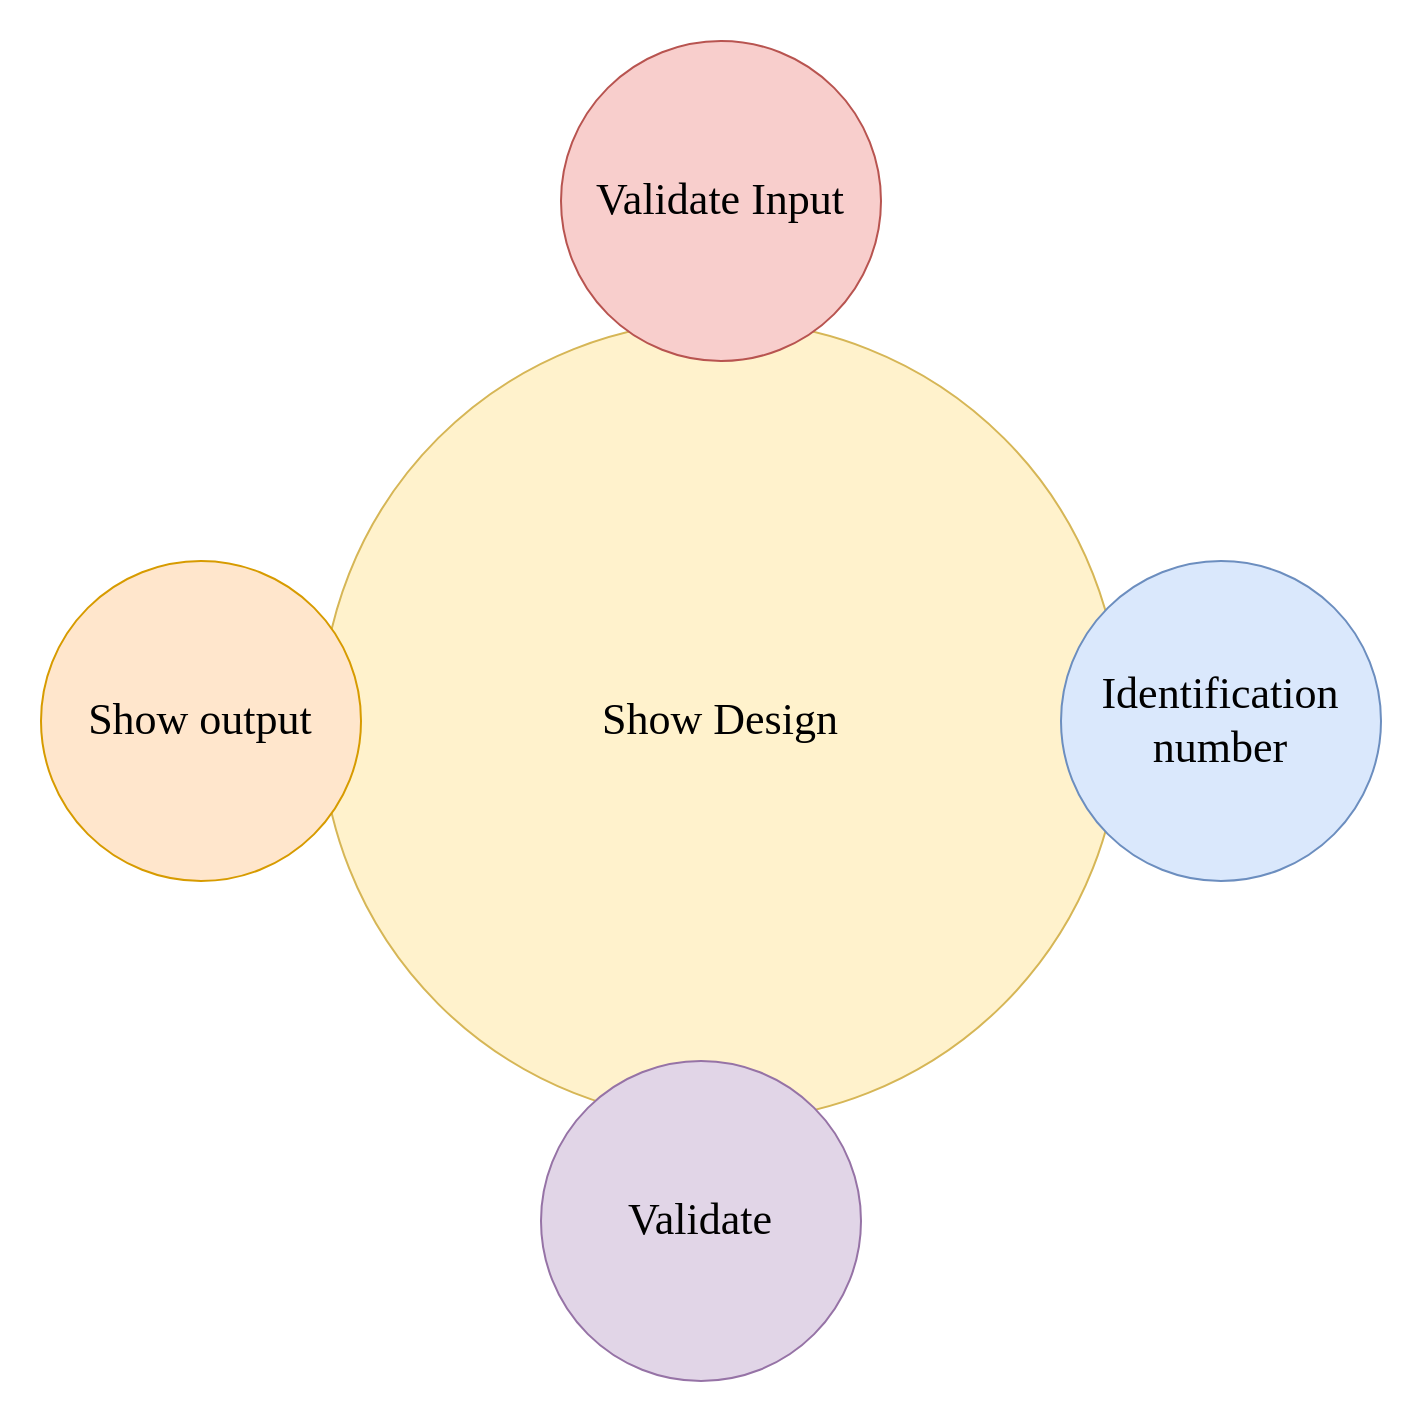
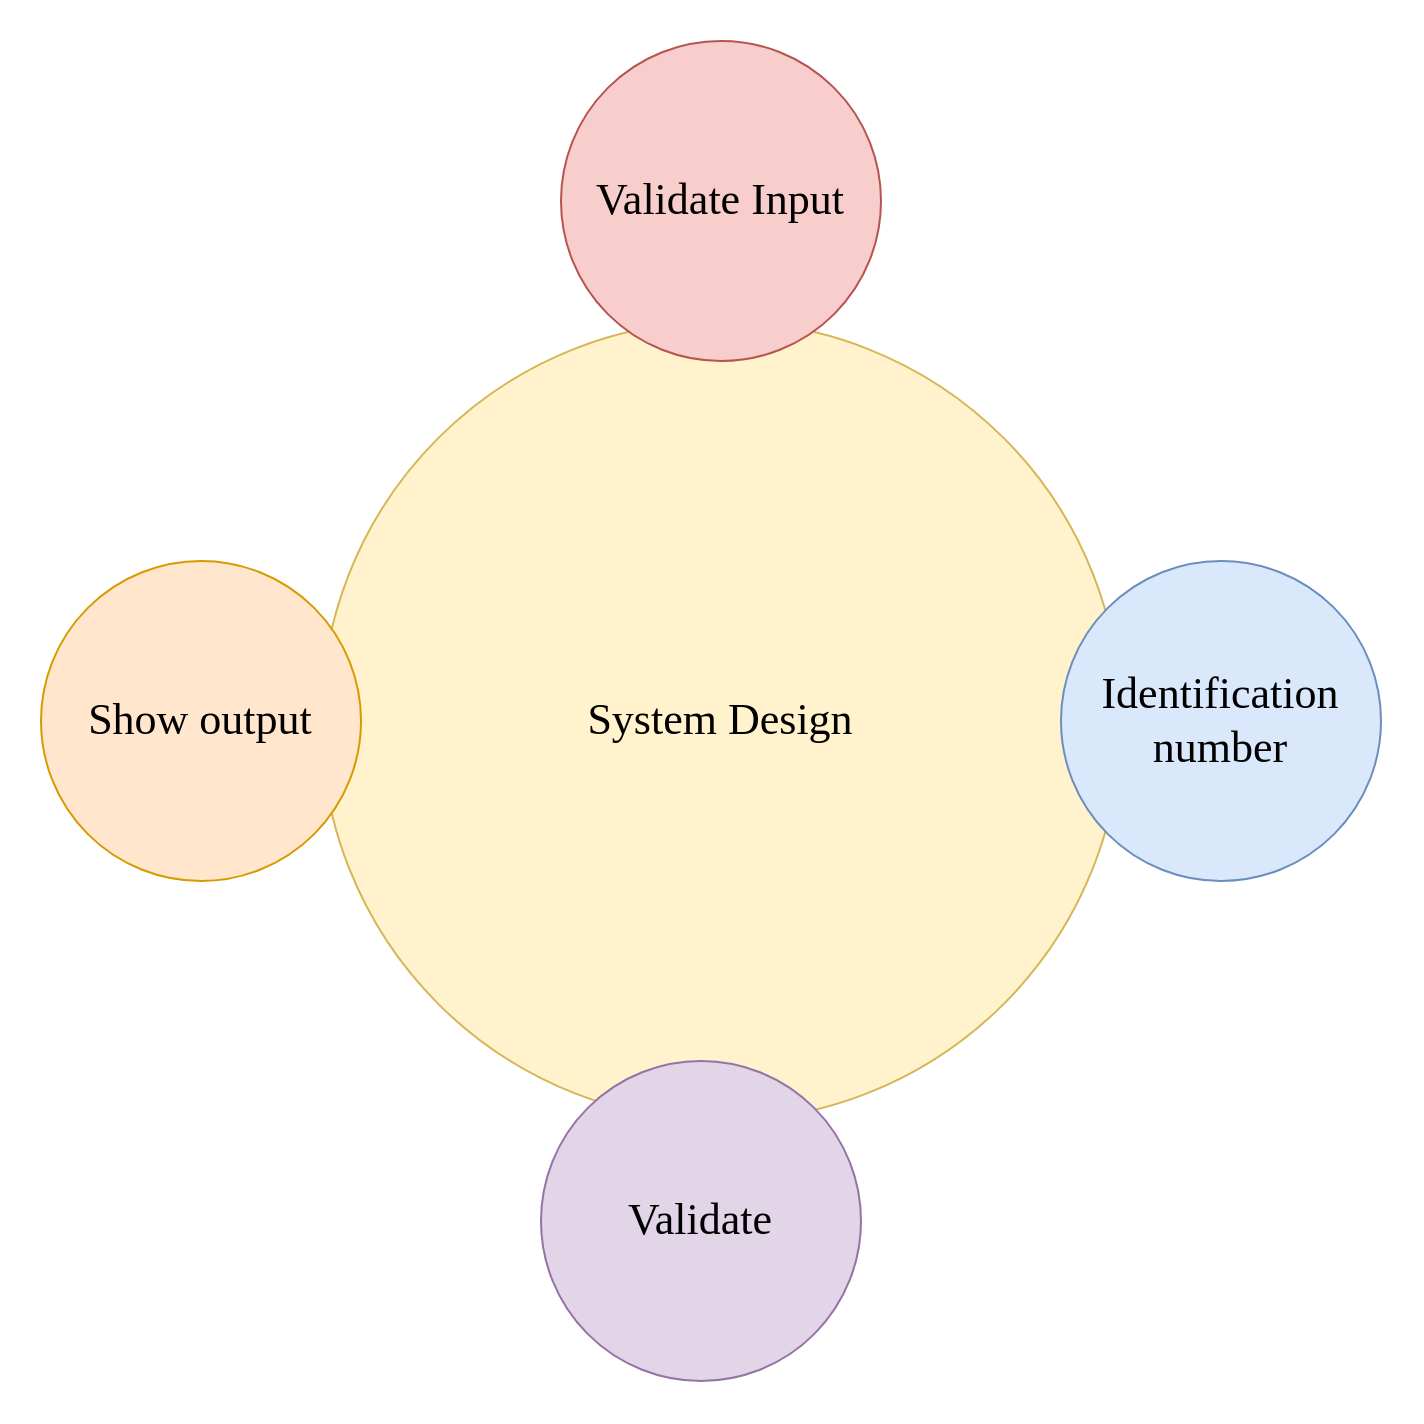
(721, 721) -> (721, 721)
